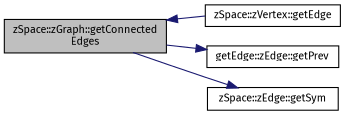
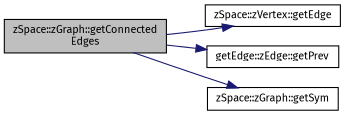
(191, 17) -> (195, 31)
(273, 99) -> (273, 99)
